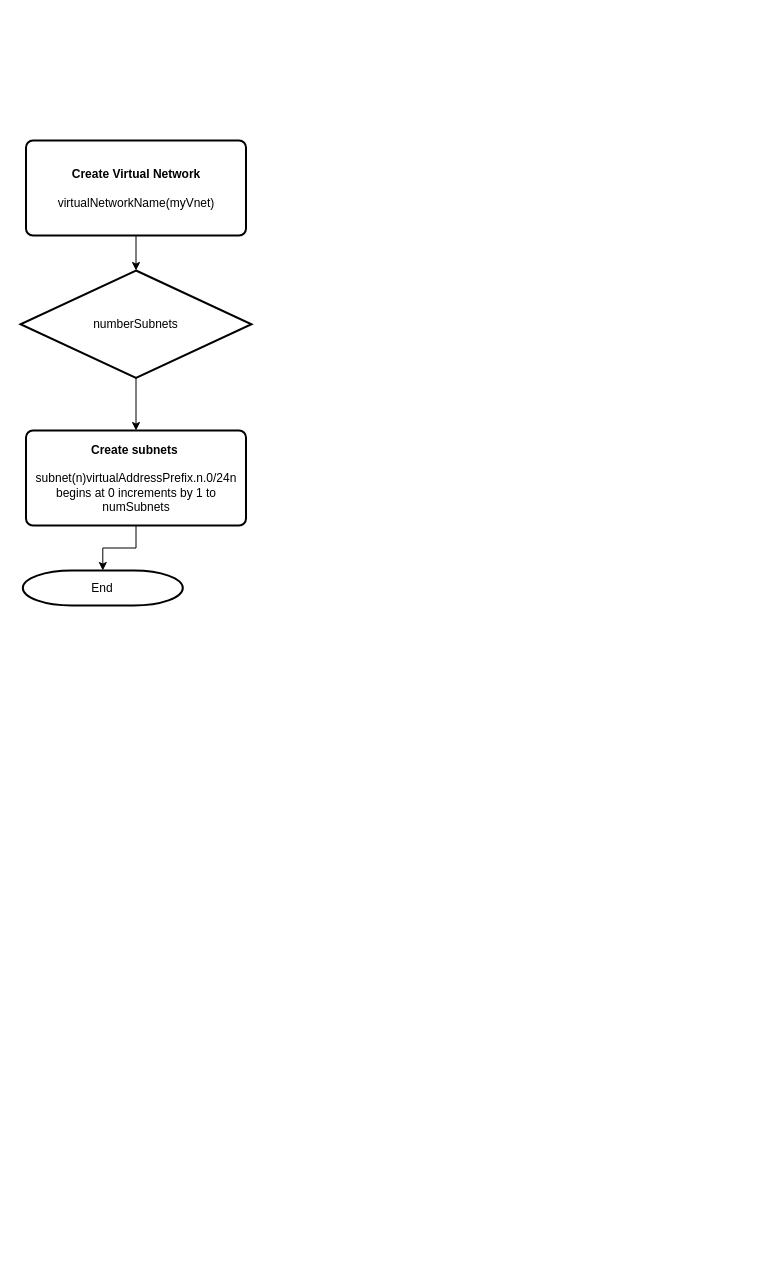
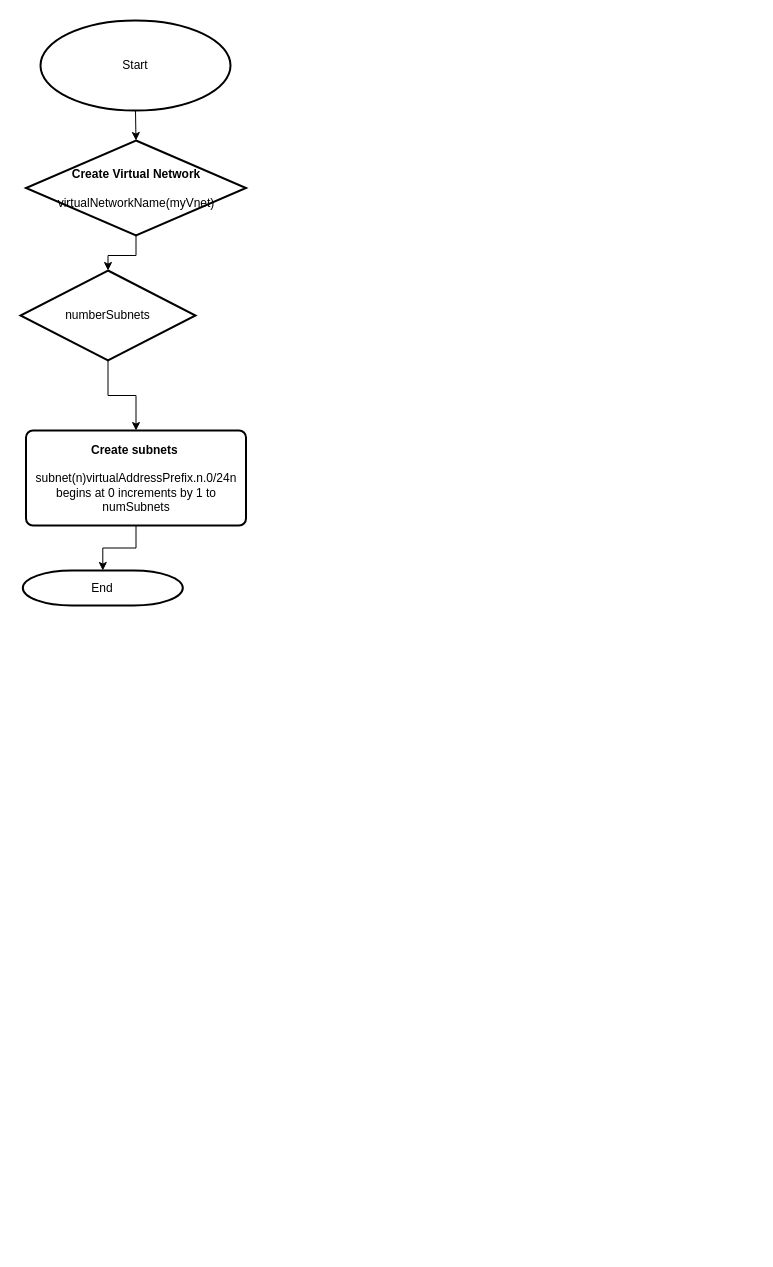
none -> (136, 66)
none -> (136, 122)
(136, 188) -> (136, 188)
(136, 324) -> (108, 316)
